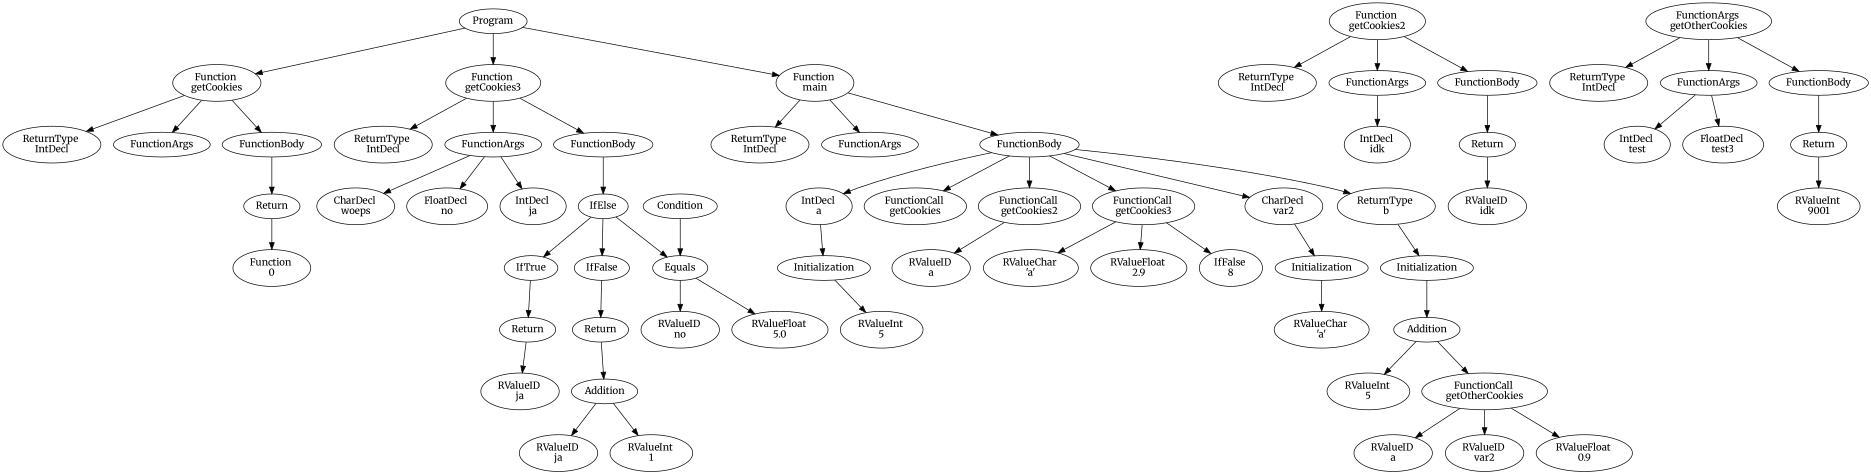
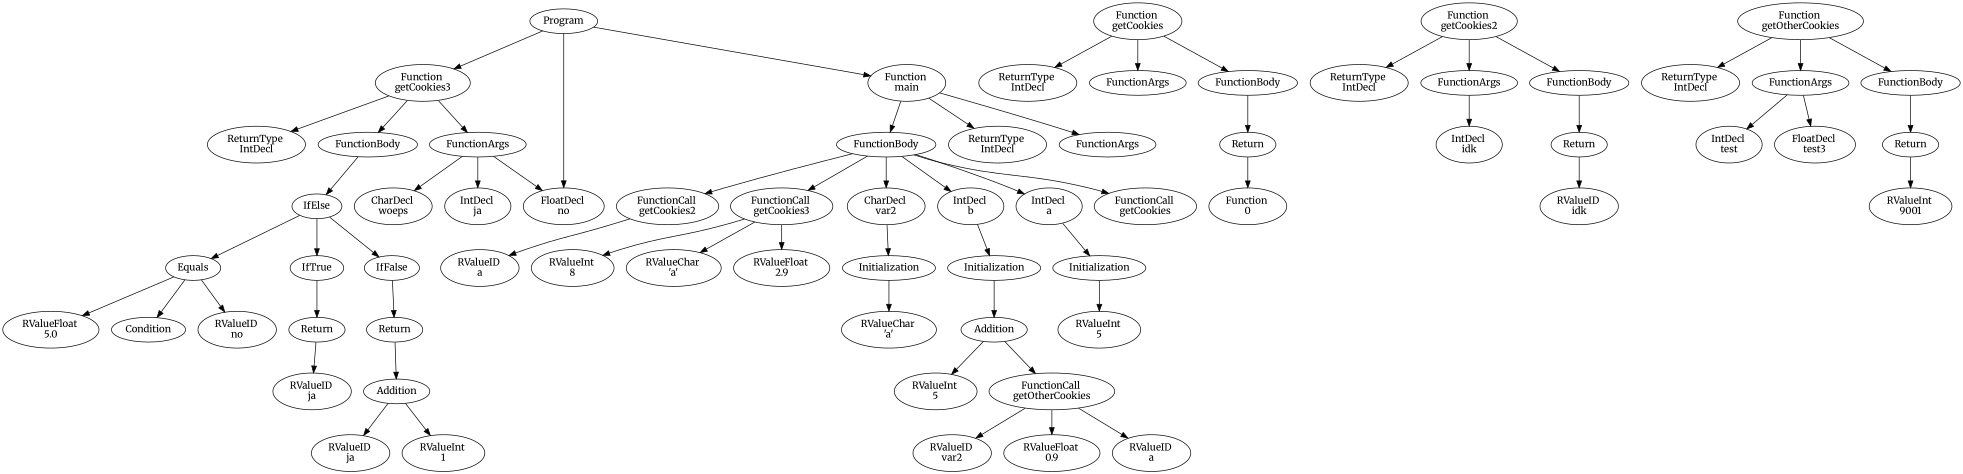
(1709, 21) -> (1801, 21)
(364, 50) -> (564, 107)
(1386, 206) -> (971, 206)
(680, 234) -> (173, 296)
(1231, 268) -> (573, 268)
